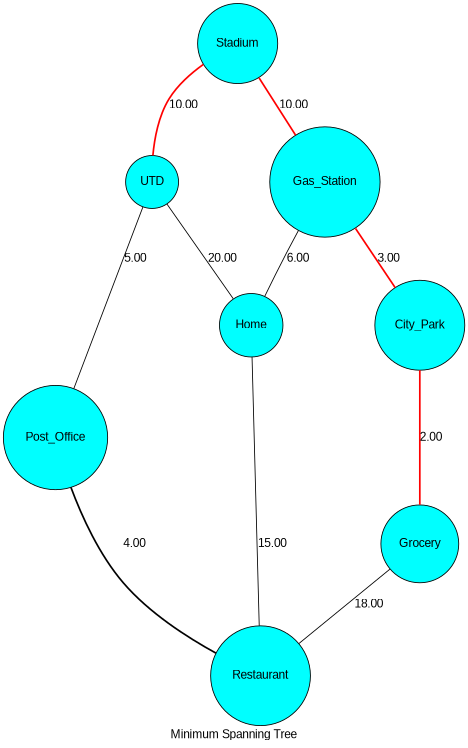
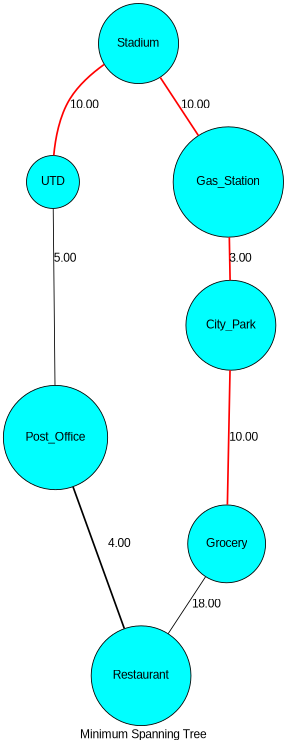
(251, 325) -> none
(431, 438) -> (244, 438)
